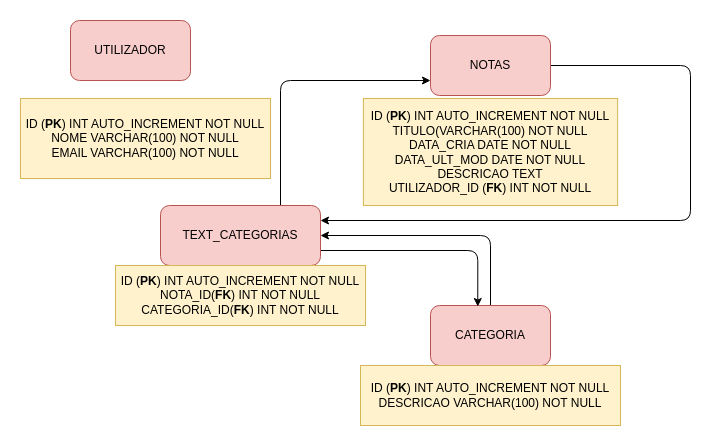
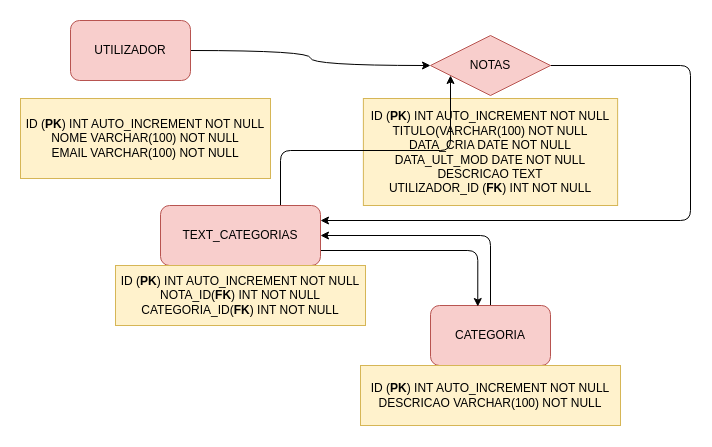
none -> (307, 56)
(491, 66) -> (491, 66)
